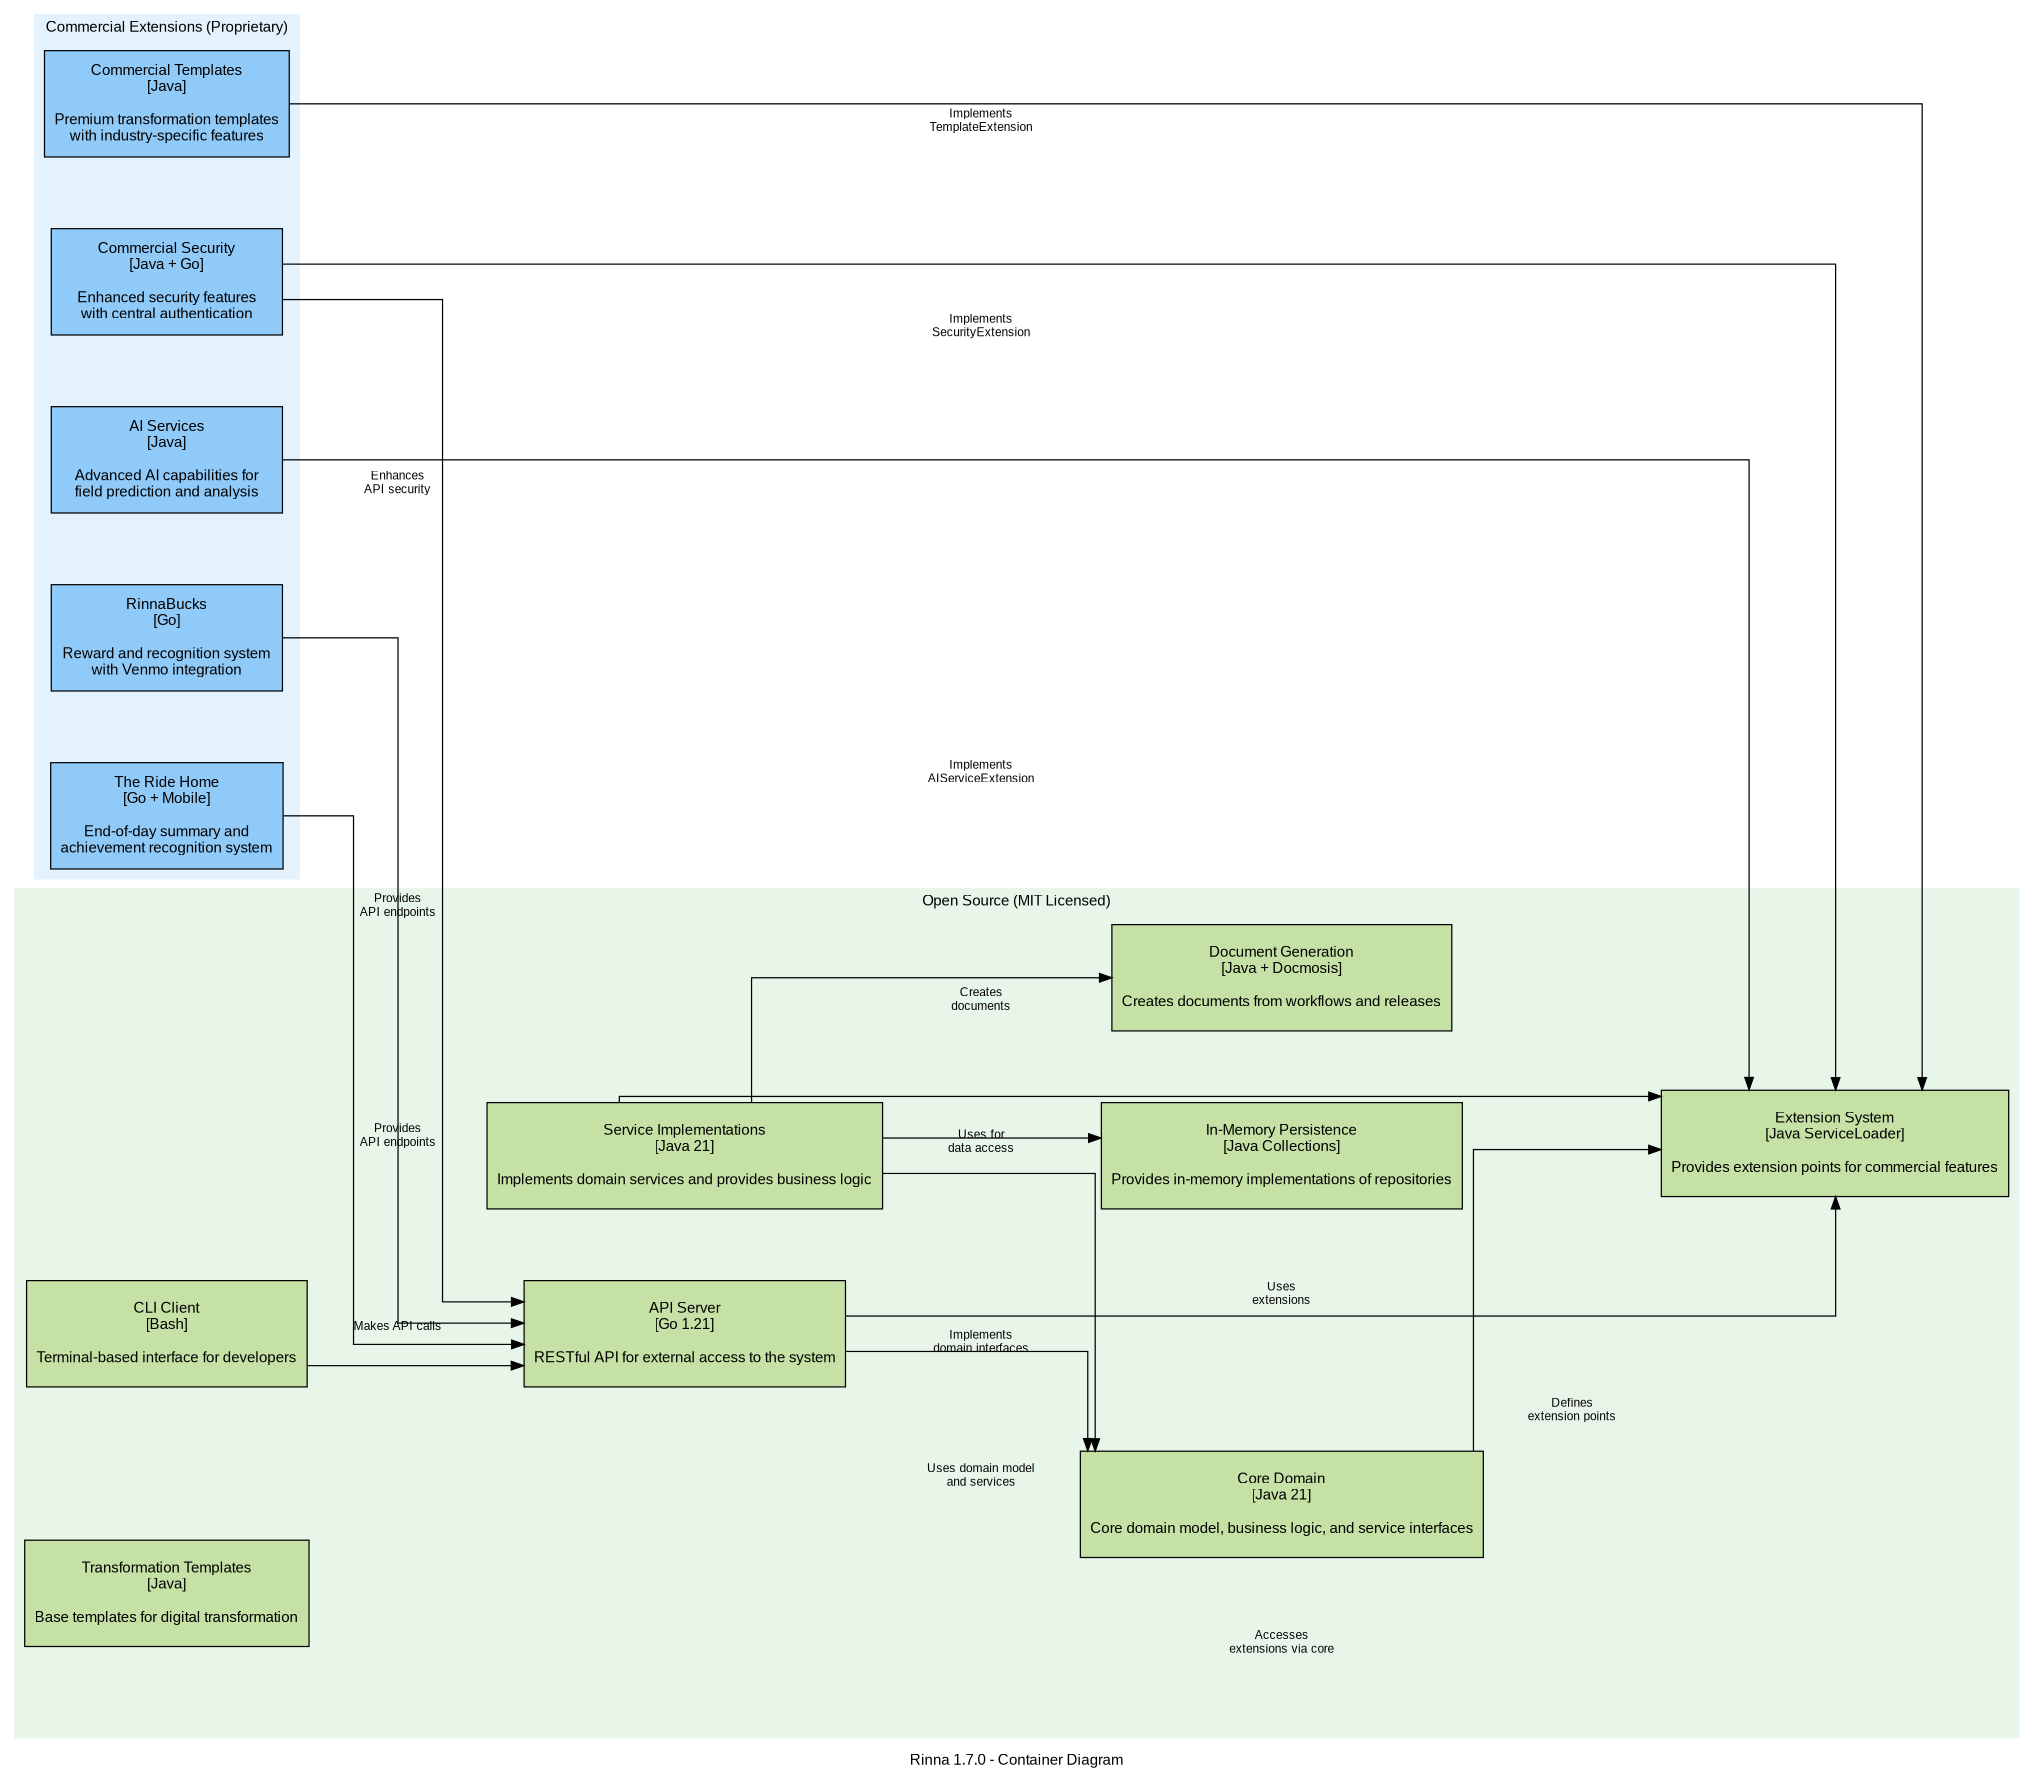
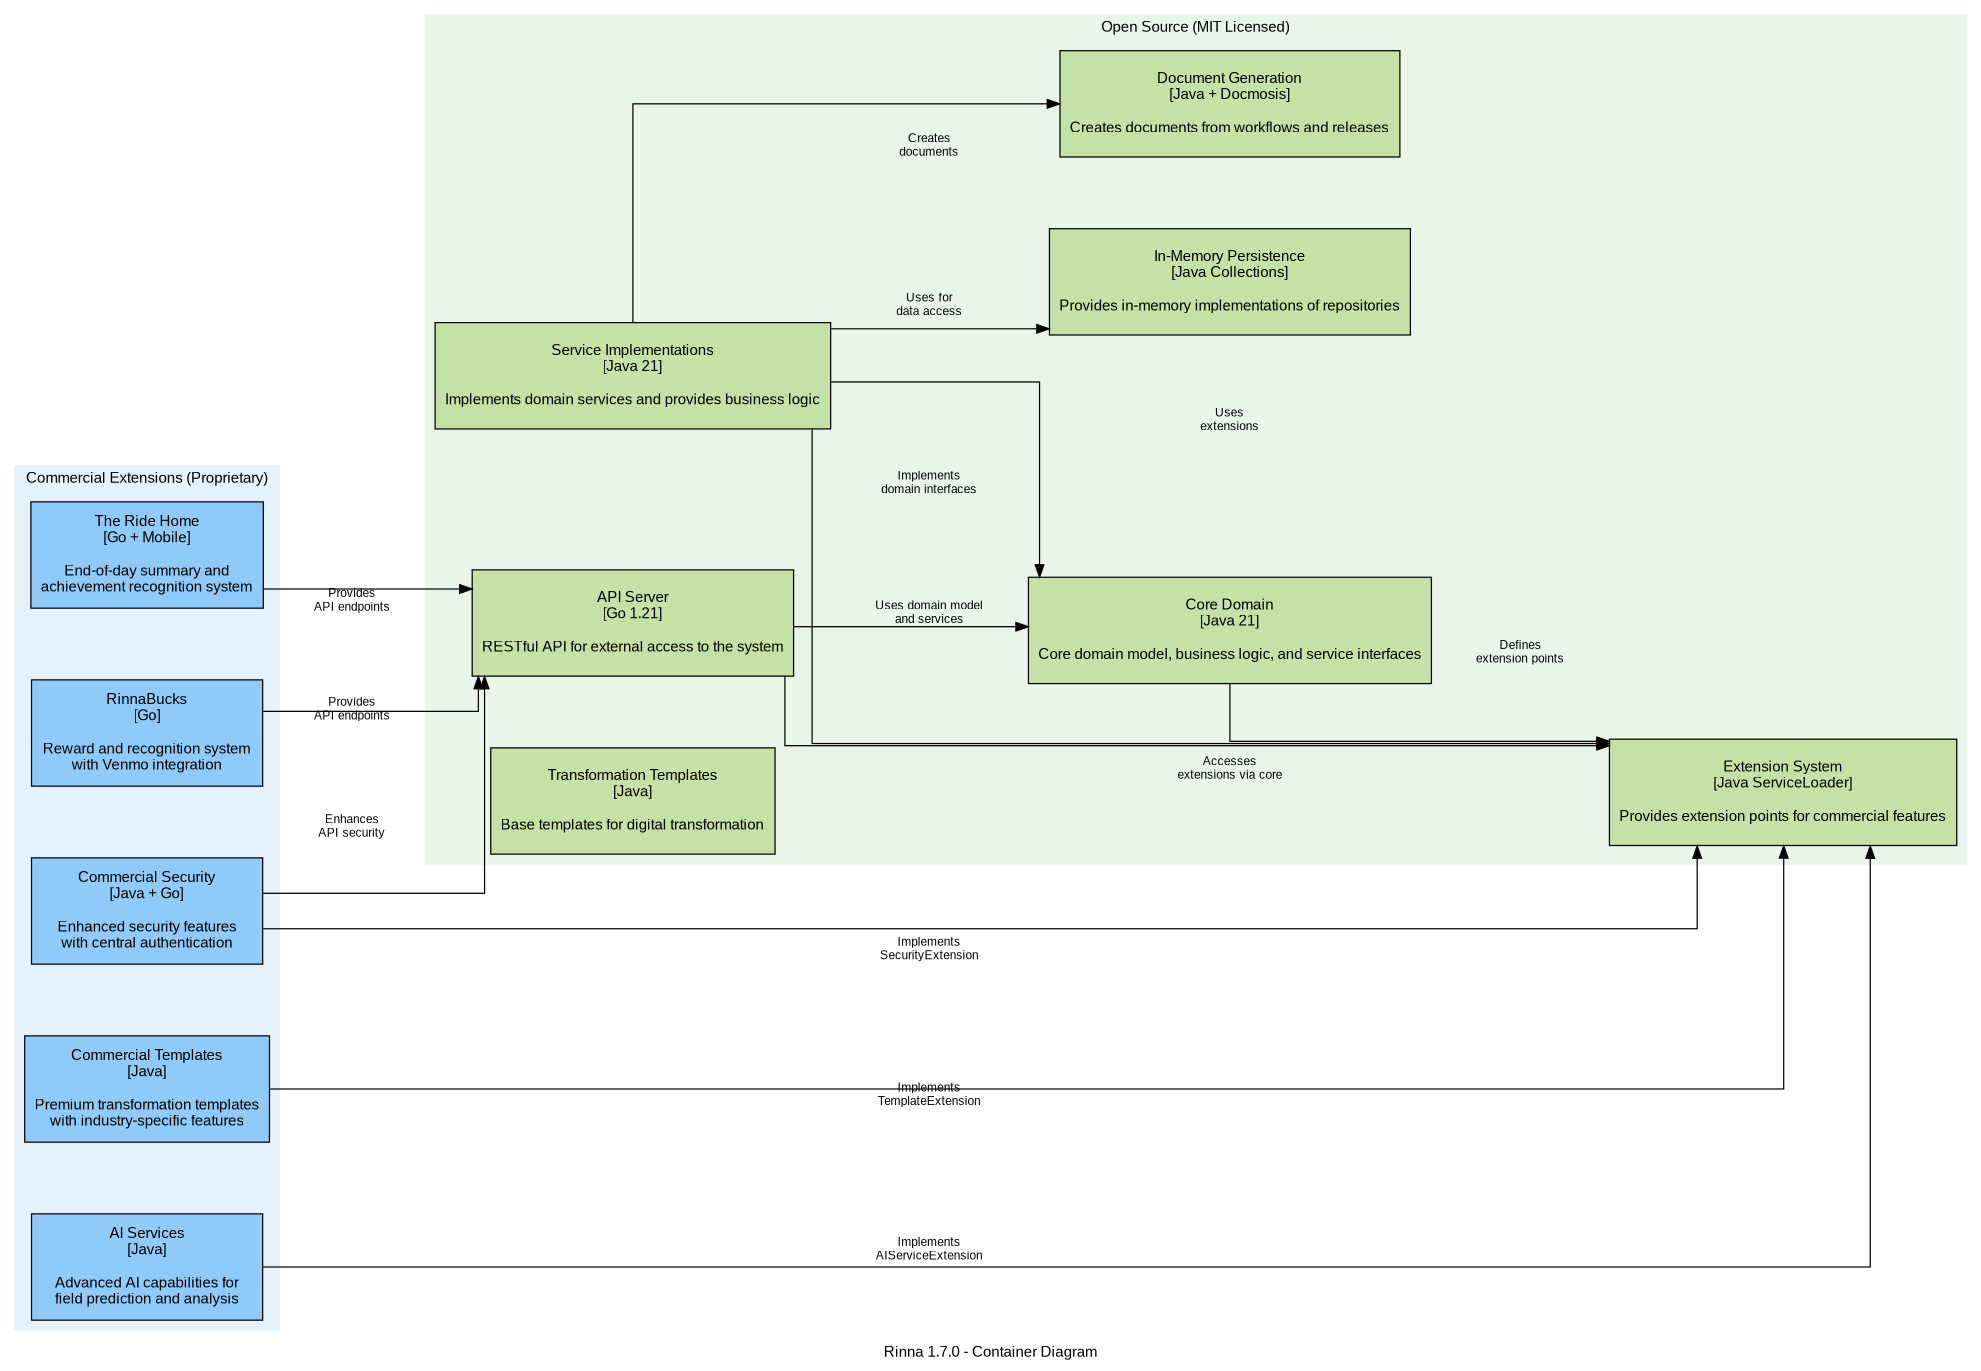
(167, 1334) -> none
